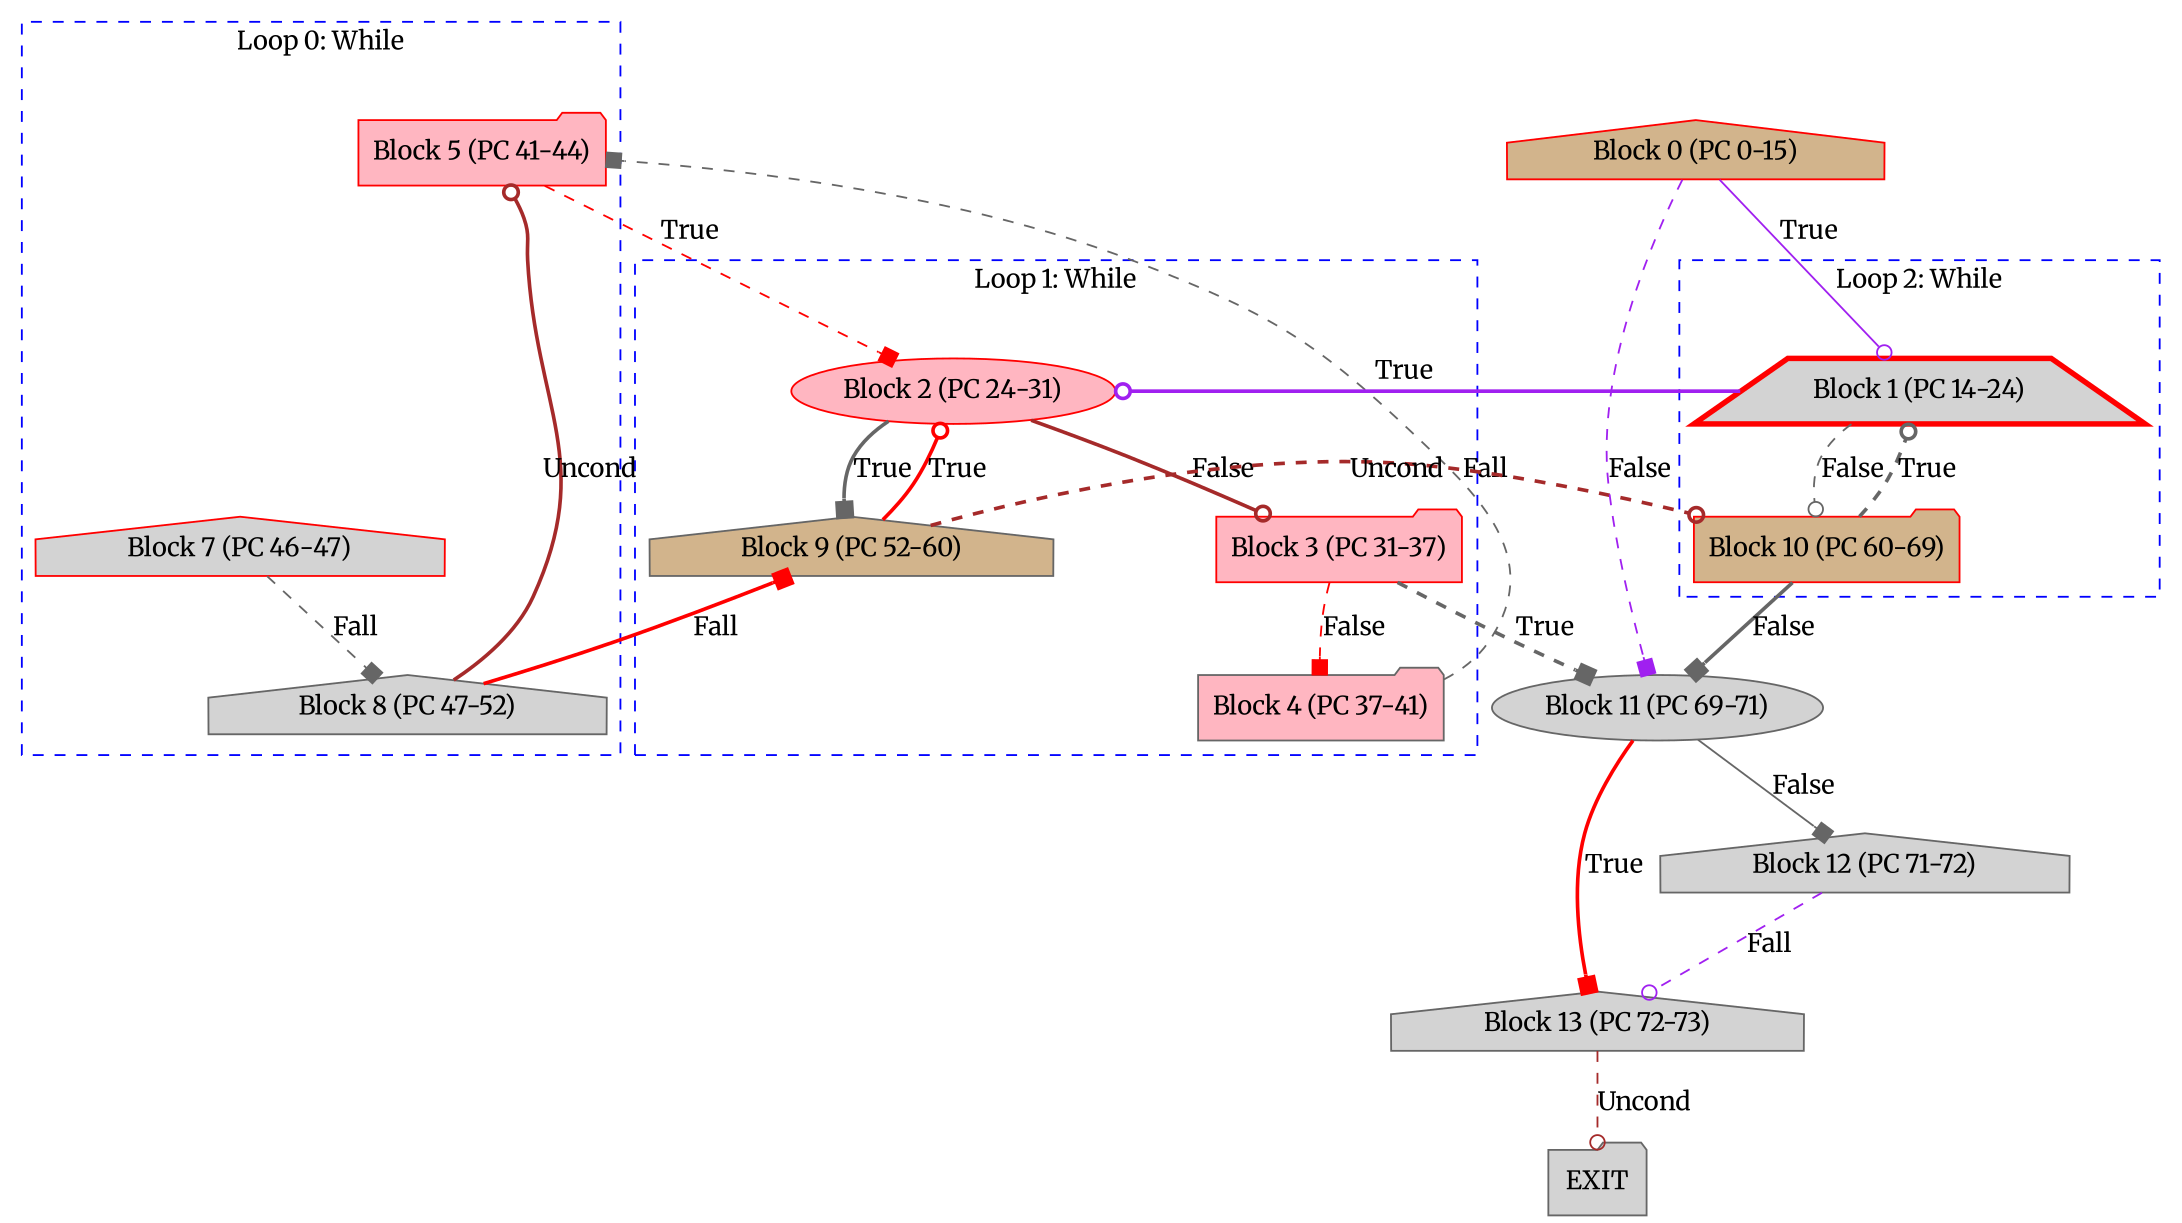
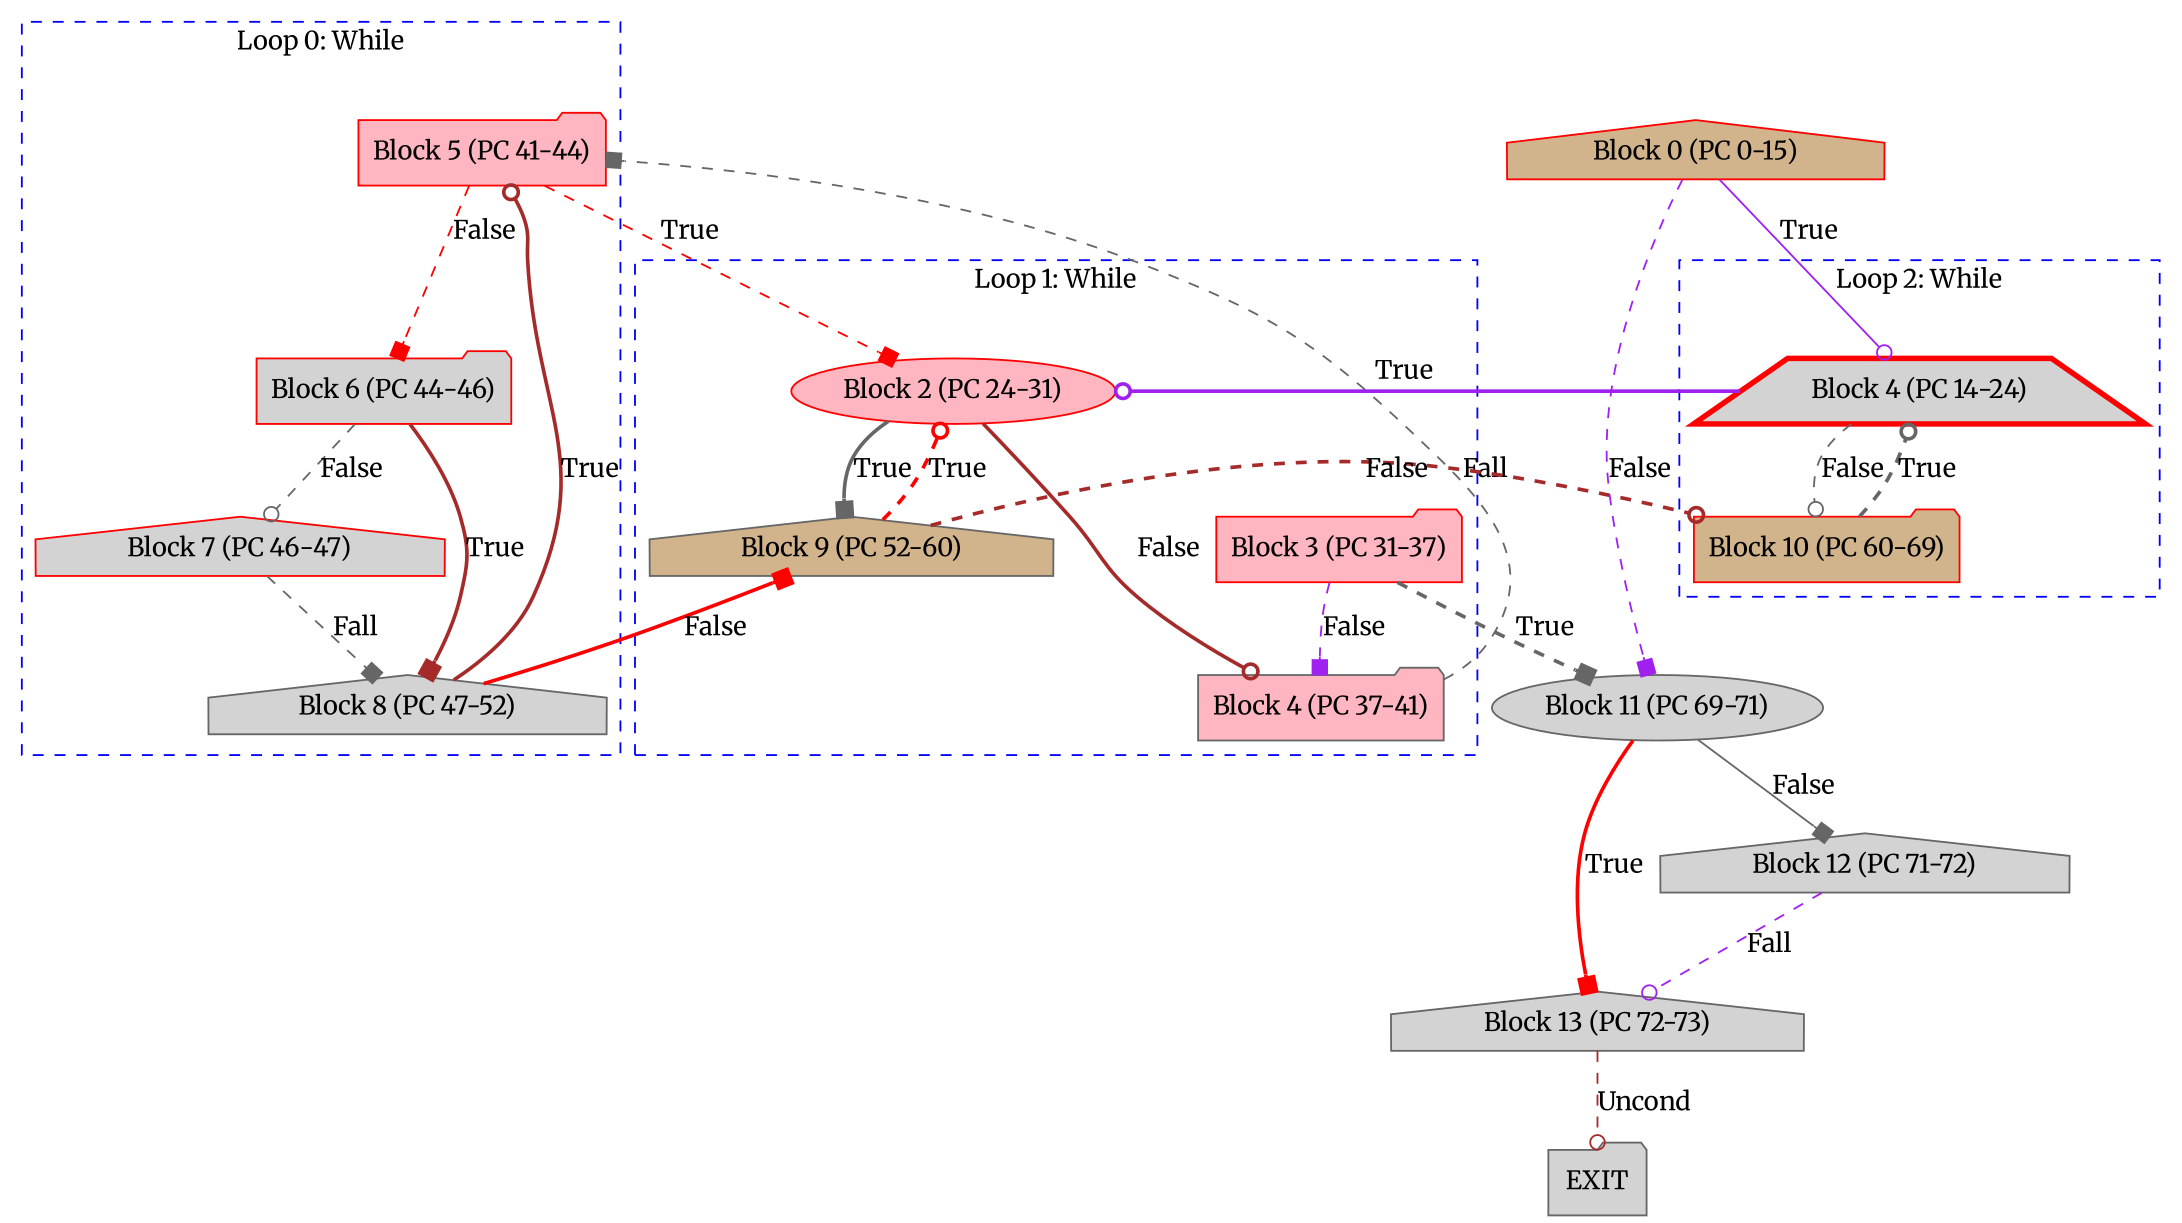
none -> (384, 391)
(1920, 391) -> (1920, 391)
(1145, 463) -> (1102, 559)
(590, 470) -> (590, 470)
(1397, 470) -> (1397, 470)
(915, 482) -> (915, 482)
(1322, 619) -> (1322, 619)
(1749, 623) -> none
(716, 629) -> (716, 629)
